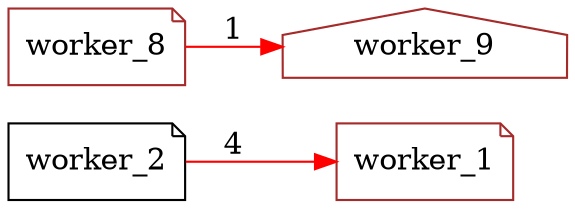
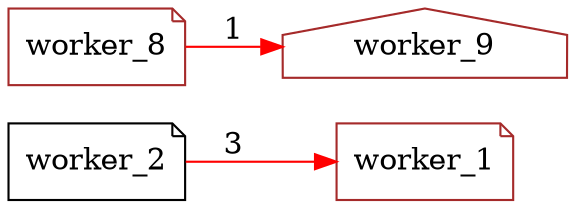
(234, 146) -> (234, 146)
